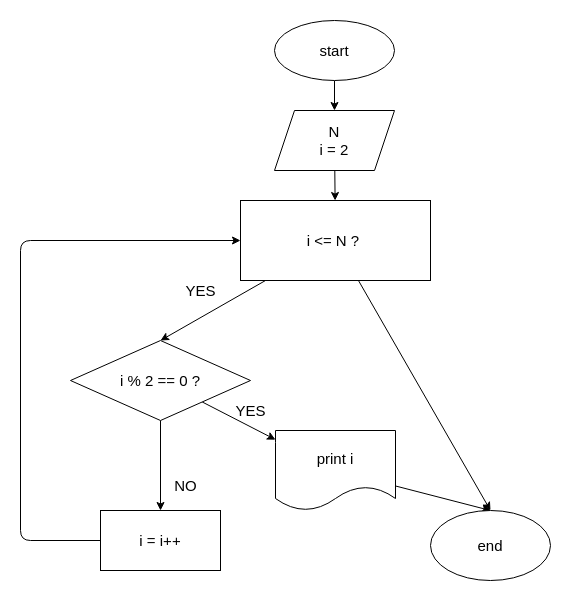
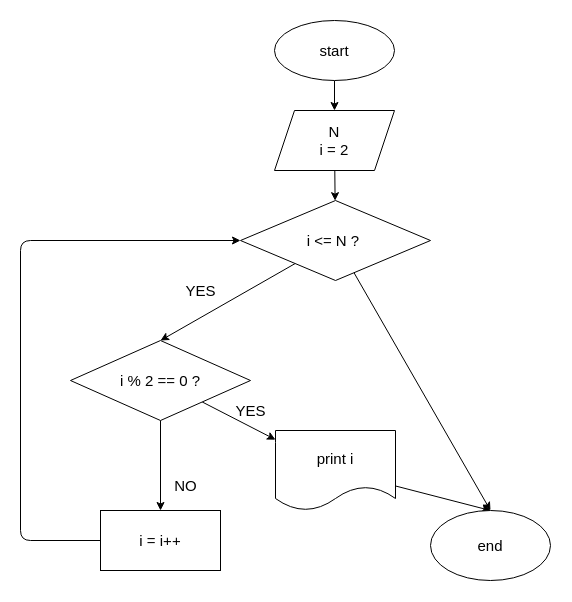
(336, 241) -> (336, 241)
